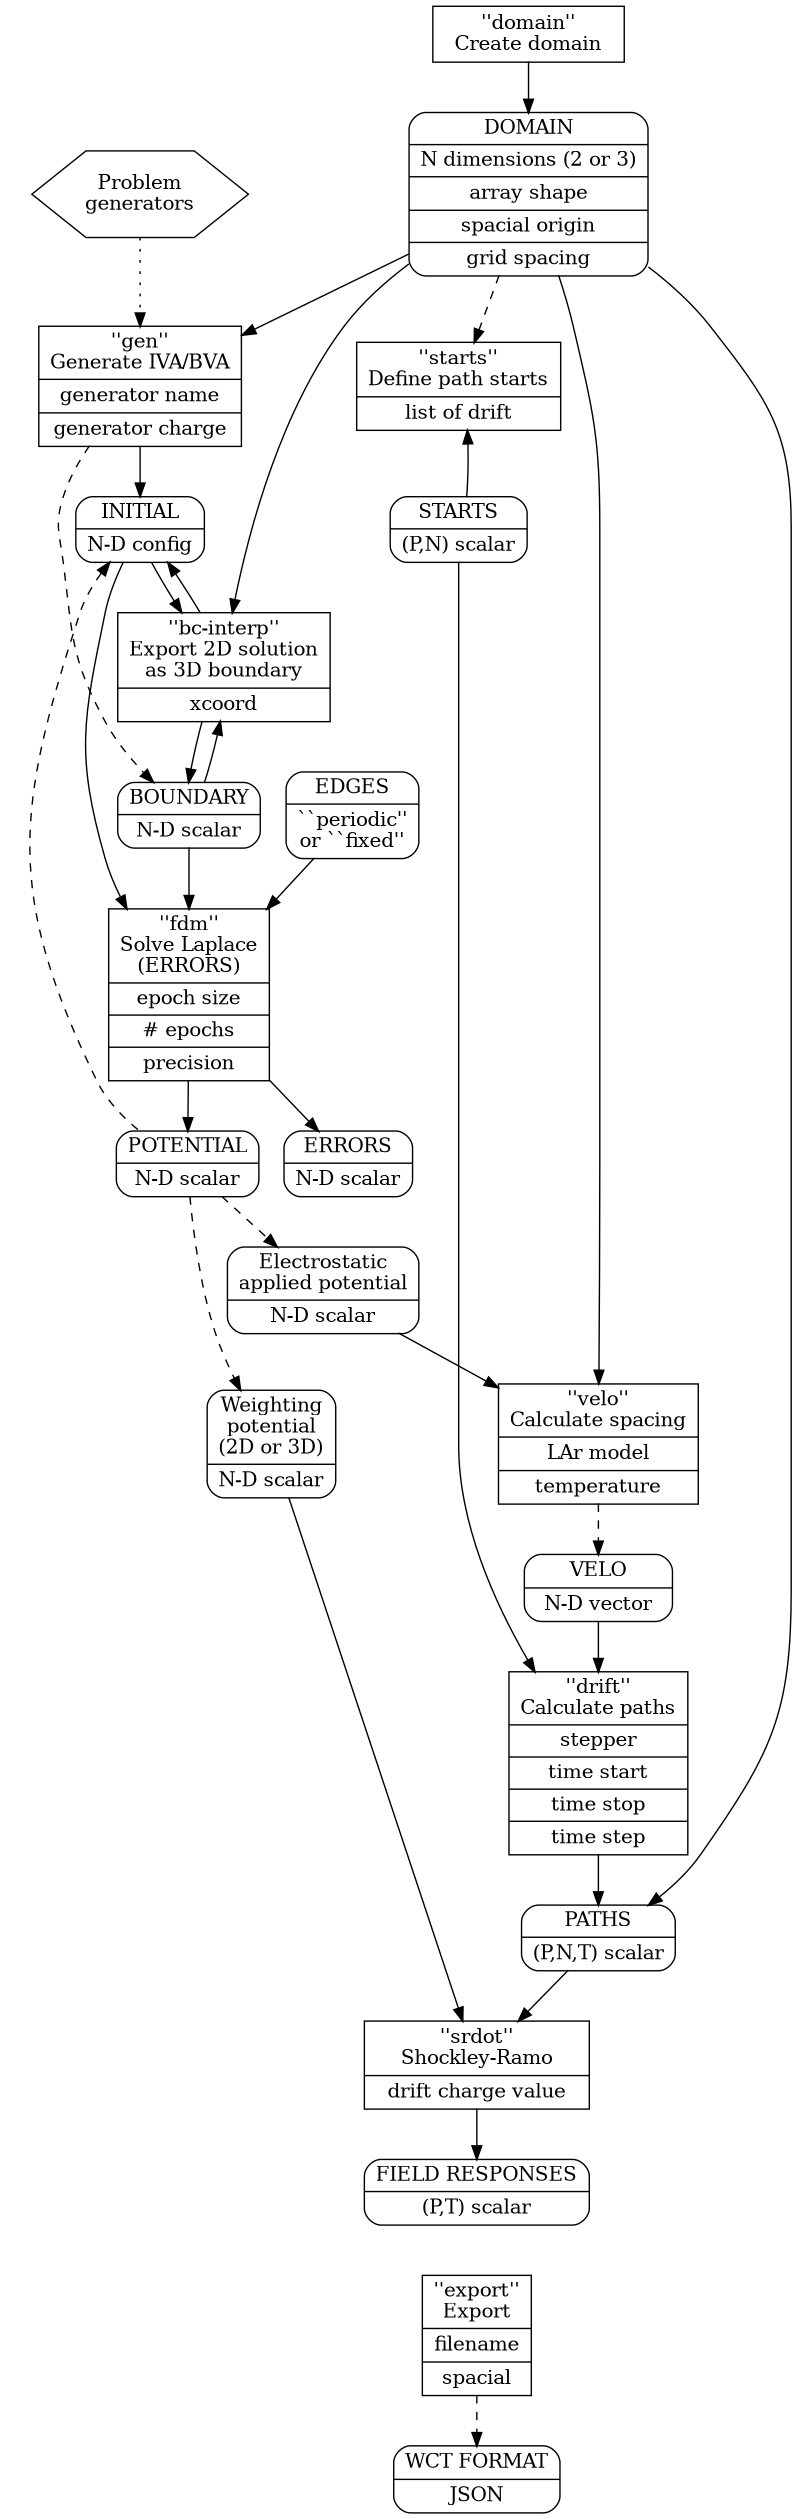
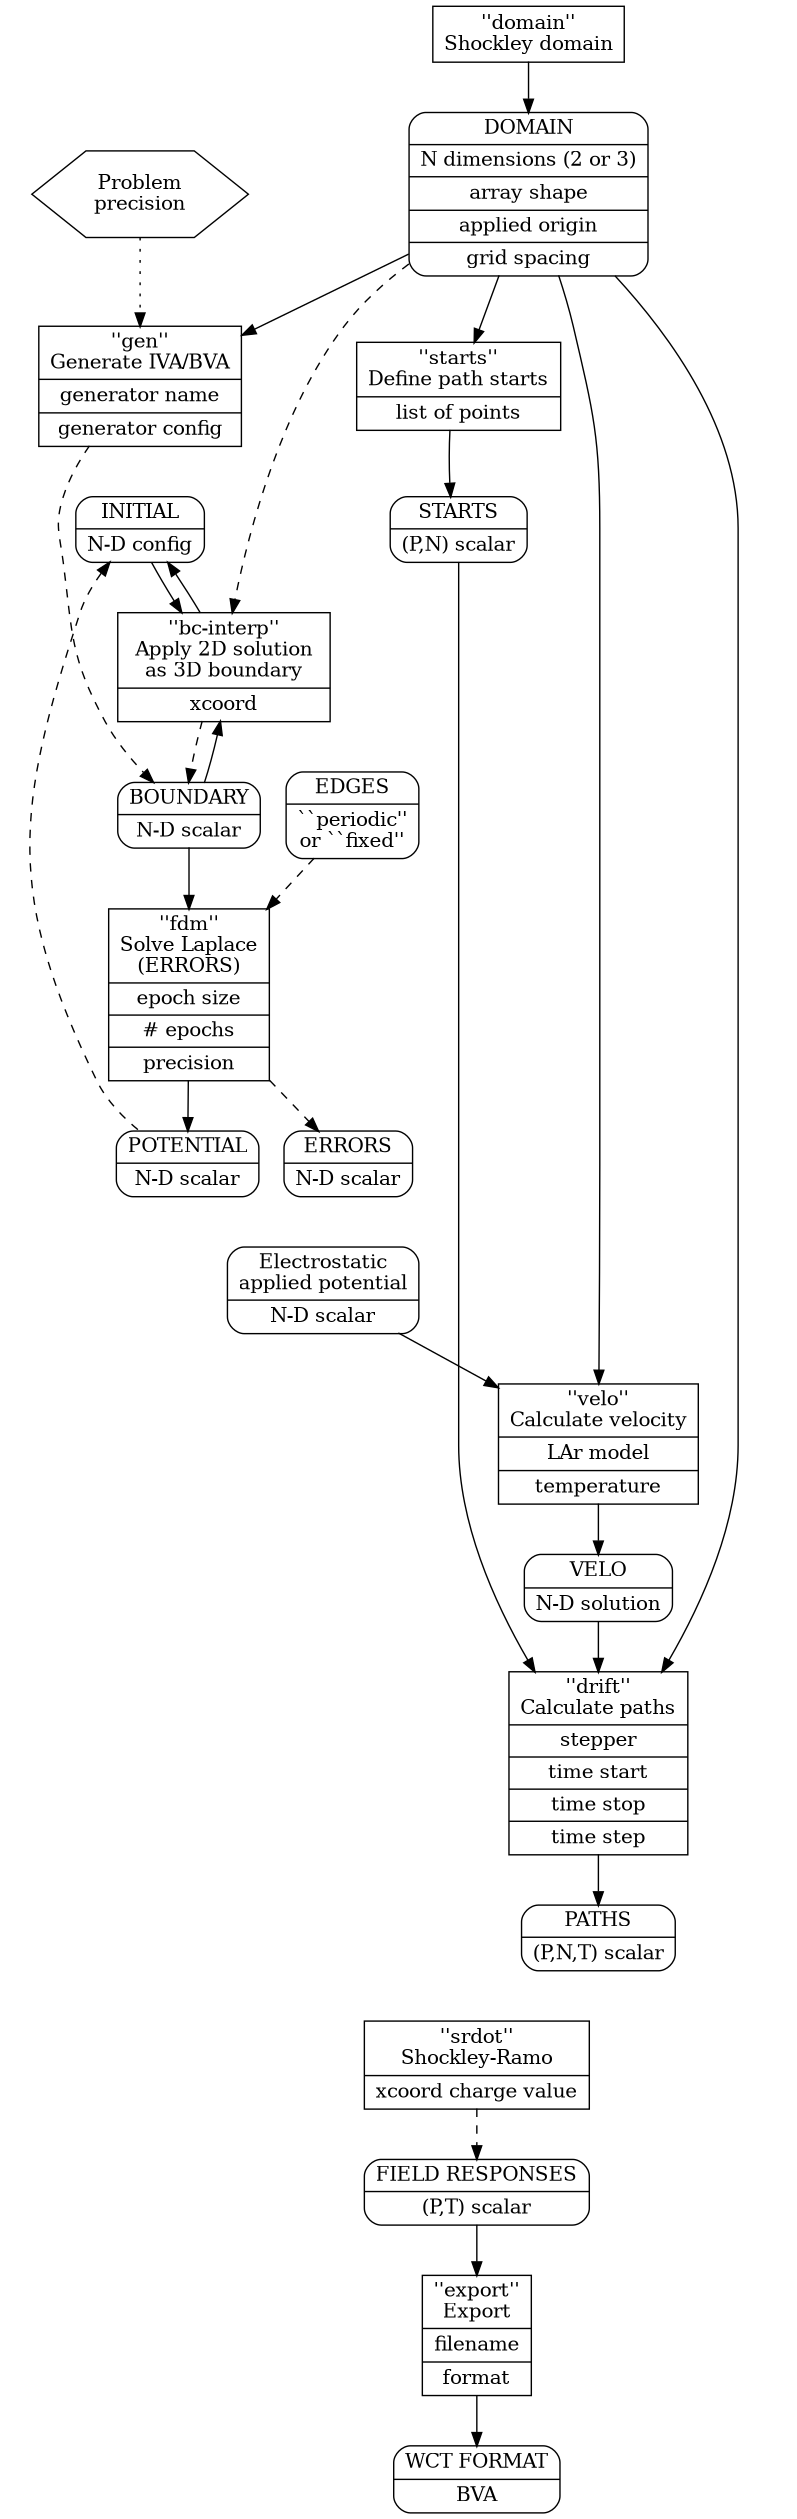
(529, 34) -> (529, 34)
(140, 194) -> (140, 194)
(529, 226) -> (529, 226)
(489, 303) -> (489, 303)
(459, 413) -> (459, 413)
(293, 415) -> (293, 415)
(140, 429) -> (140, 429)
(140, 464) -> none
(468, 471) -> (449, 456)
(224, 650) -> (224, 650)
(86, 729) -> none
(196, 745) -> (196, 745)
(295, 879) -> (295, 879)
(791, 1077) -> (738, 957)
(289, 1101) -> (289, 1101)
(245, 1217) -> none
(598, 1420) -> (598, 1420)
(271, 1444) -> none
(598, 1522) -> (598, 1522)
(598, 1604) -> (598, 1604)
(548, 1991) -> none
(477, 2092) -> (477, 2092)
(477, 2127) -> (477, 2127)
none -> (477, 2243)
(477, 2378) -> (477, 2378)
(477, 2414) -> (477, 2414)
(477, 2495) -> (477, 2495)
